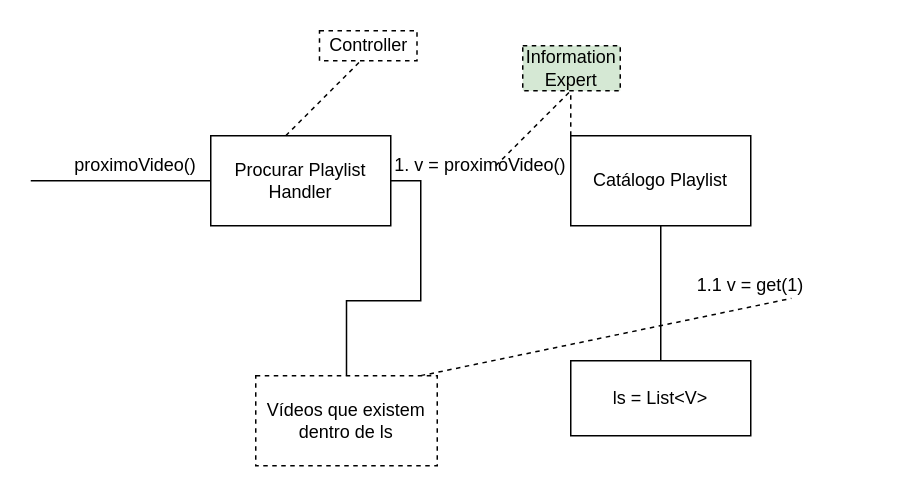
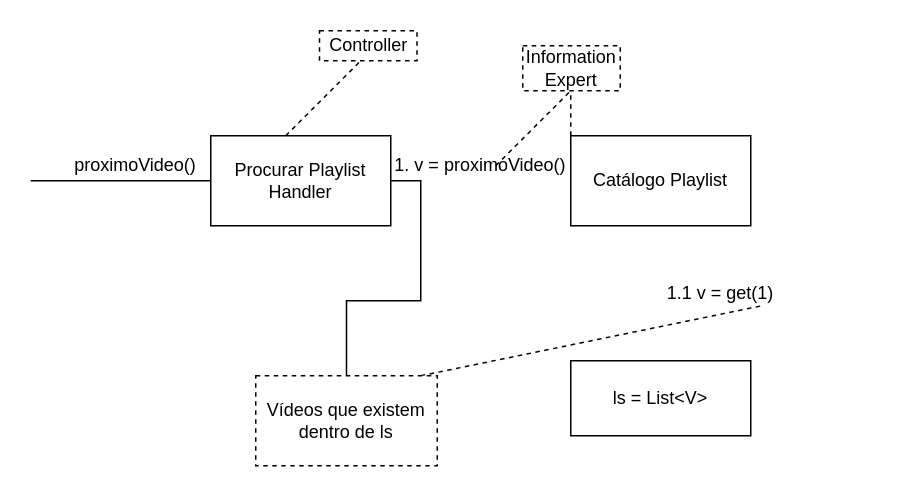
(572, 68) -> (572, 68)
(751, 286) -> (721, 293)
(661, 294) -> none
